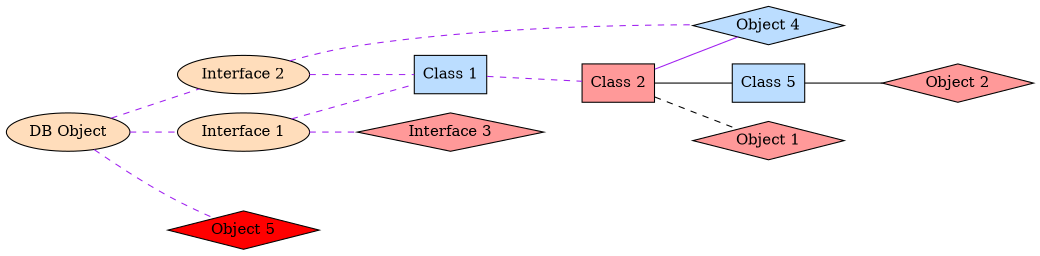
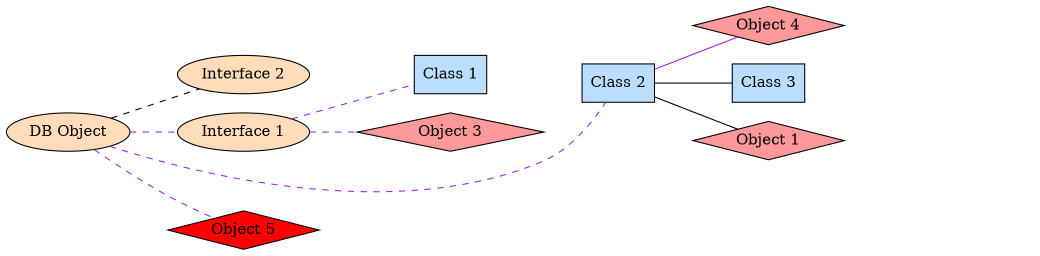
(768, 26) -> (768, 26)
(492, 32) -> none
(362, 75) -> none
(535, 79) -> (369, 191)
(618, 83) -> (618, 83)
(768, 83) -> (768, 83)
(958, 83) -> none
(155, 104) -> (155, 104)
(696, 113) -> (696, 113)
(451, 132) -> (451, 132)
